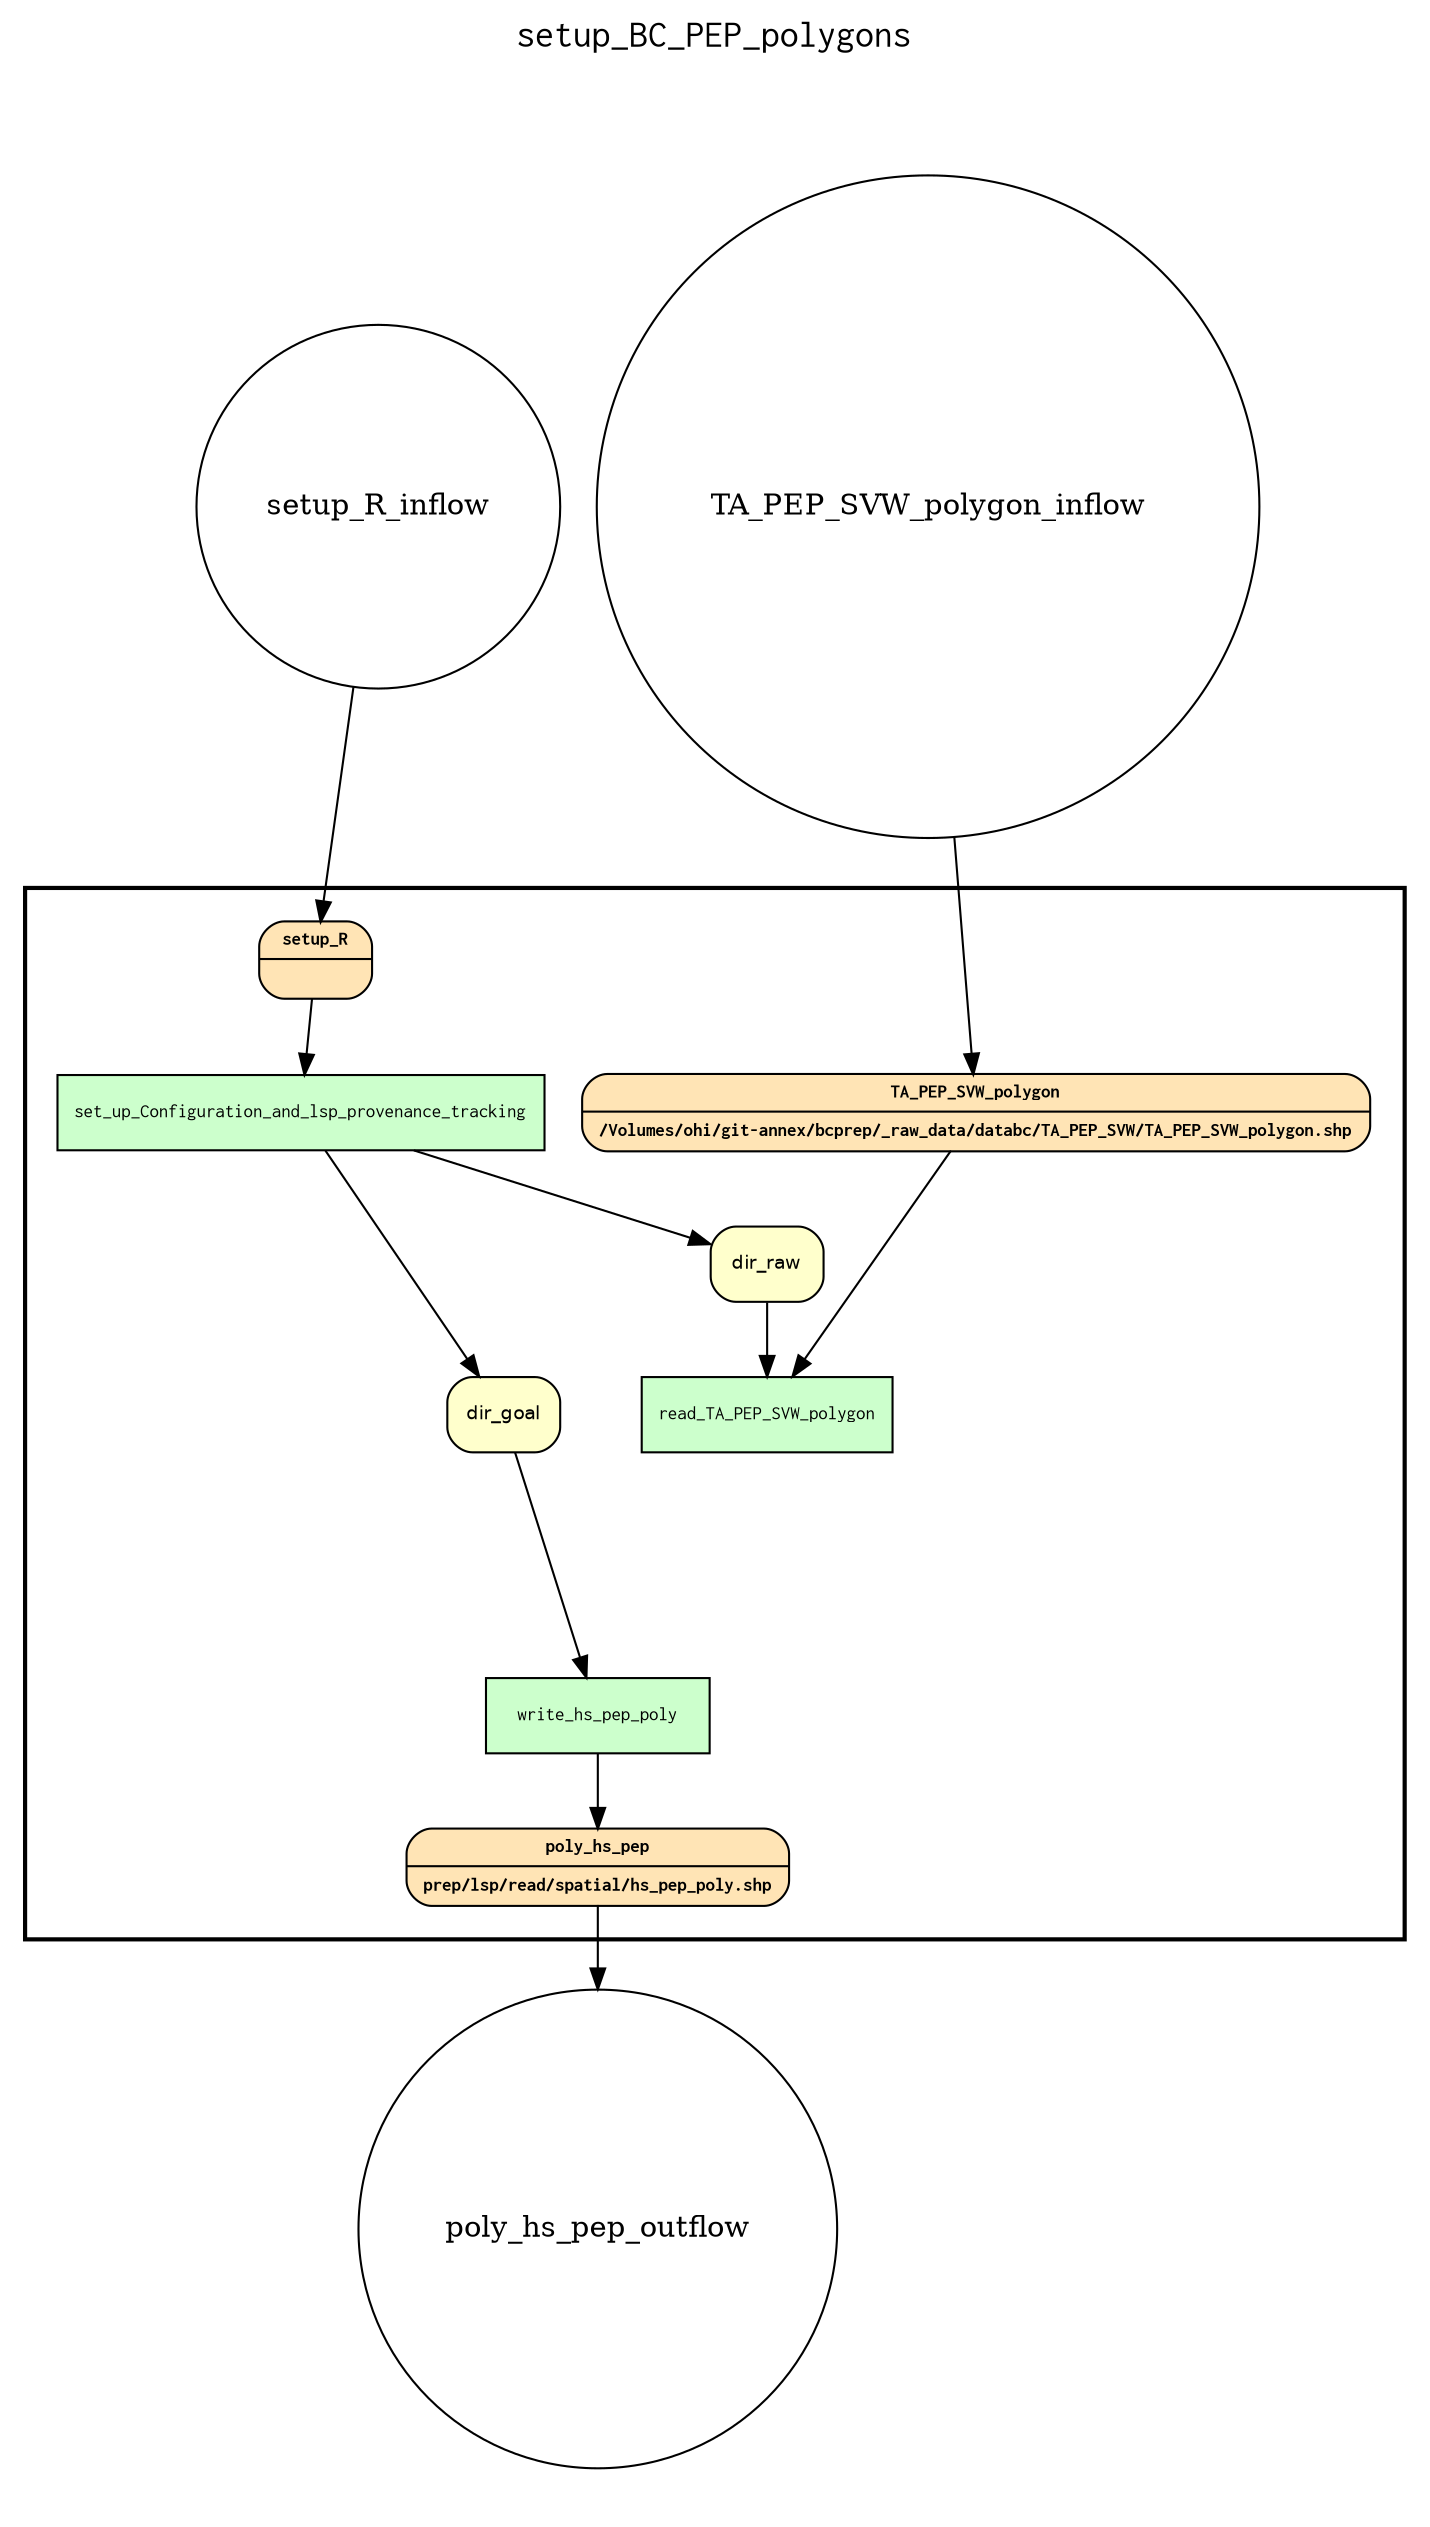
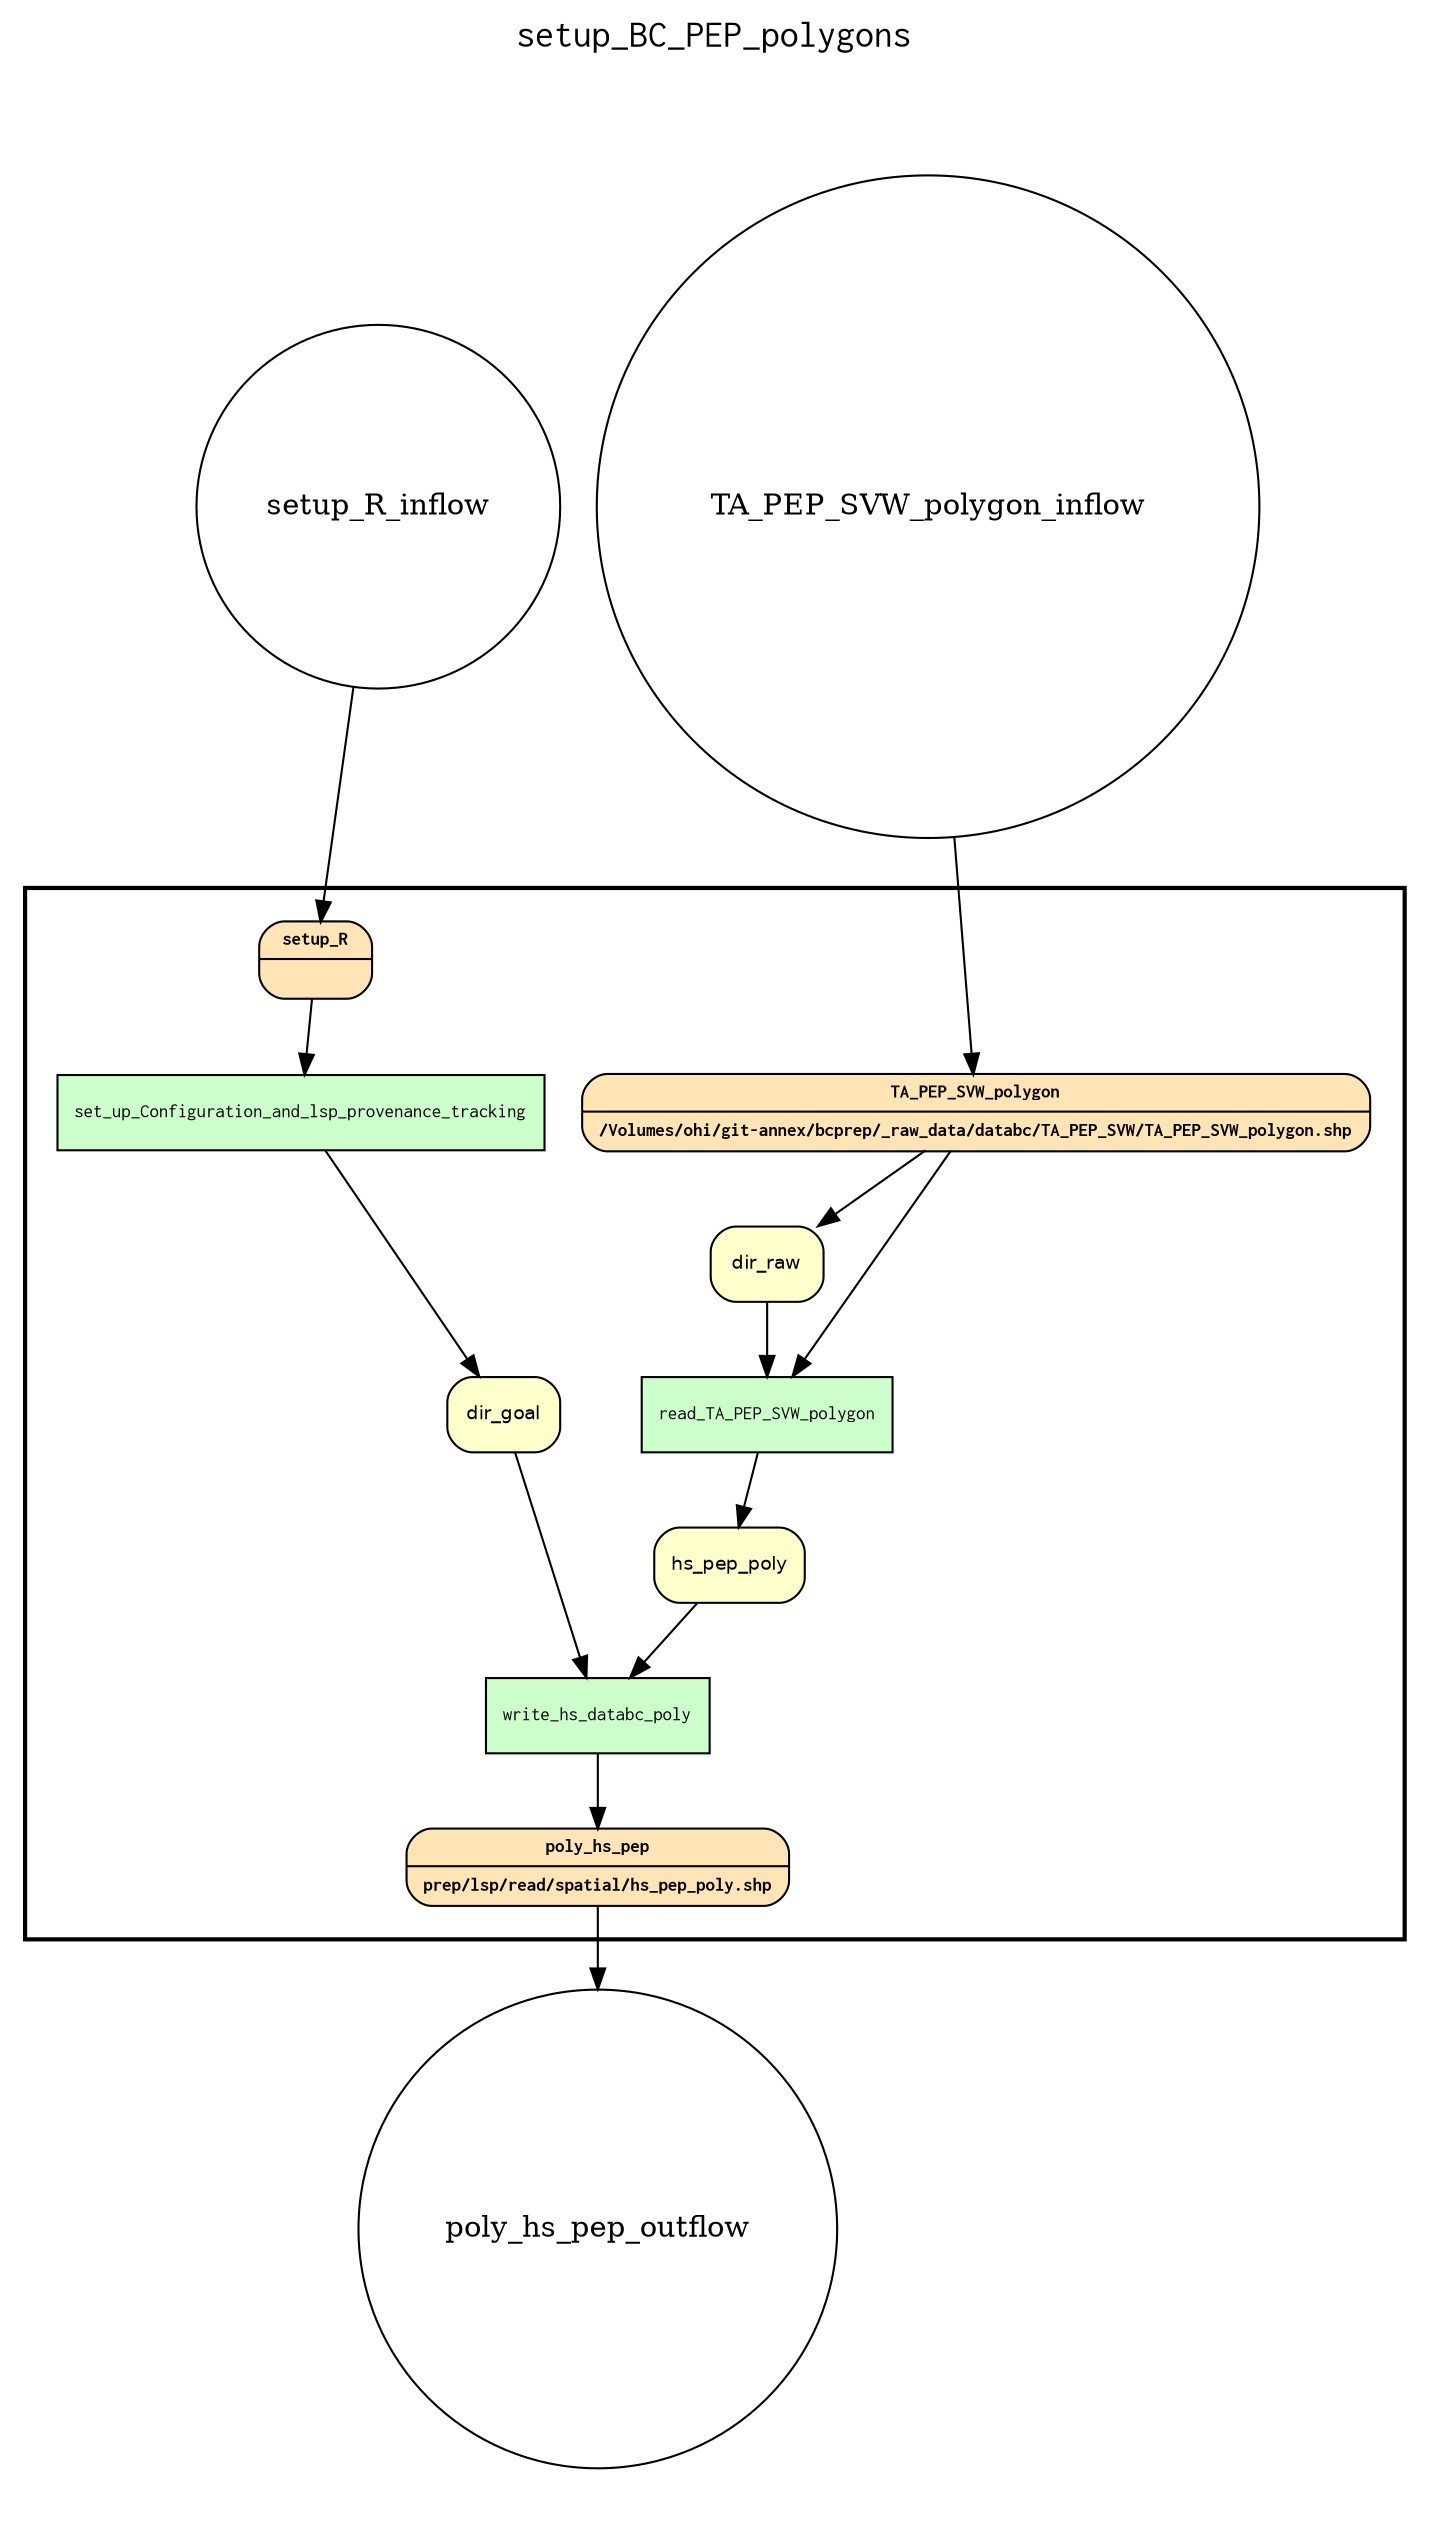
(552, 1194) -> (881, 1182)
none -> (730, 1565)
(598, 1716) -> (598, 1716)
